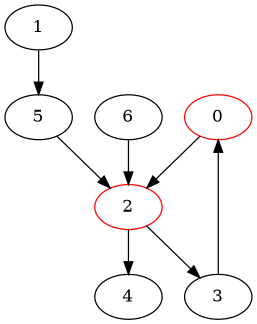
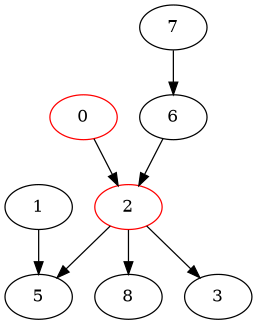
none -> (173, 27)
(79, 158) -> (88, 247)
(218, 213) -> none
(128, 297) -> (128, 297)
